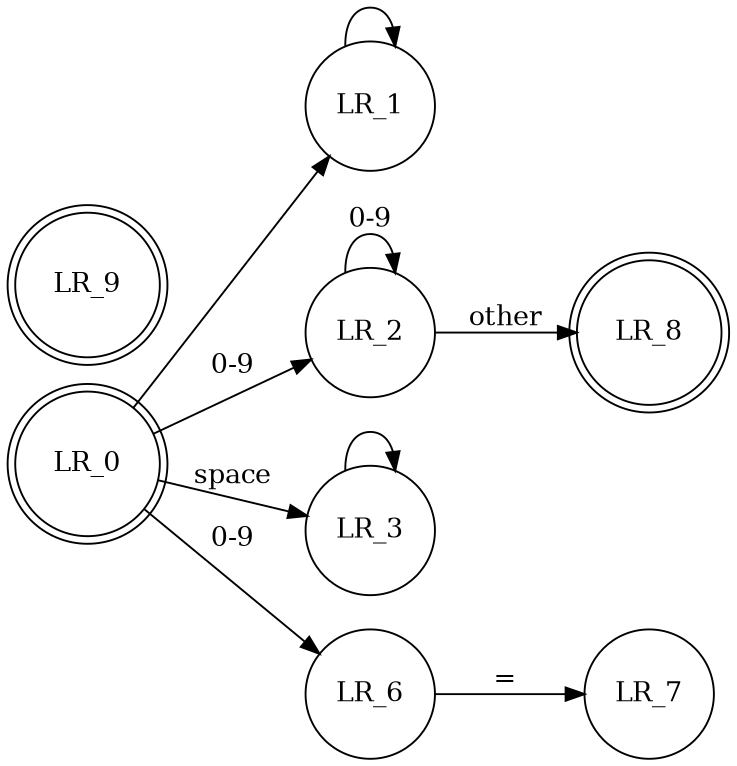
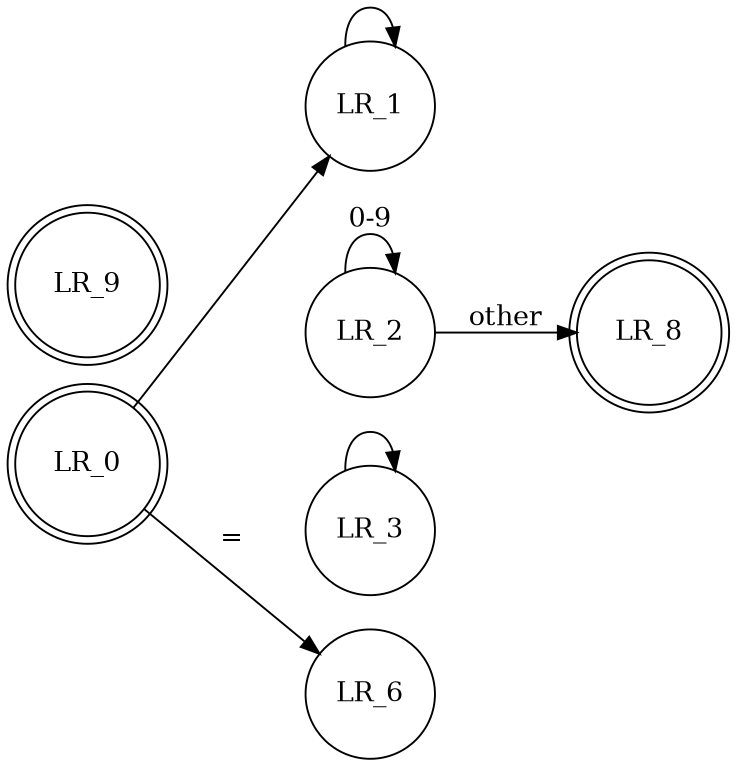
(224, 401) -> none
(223, 496) -> none
(233, 539) -> (233, 539)
(649, 694) -> none
